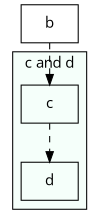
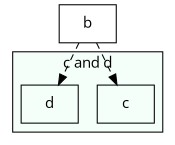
(50, 137) -> (71, 59)
